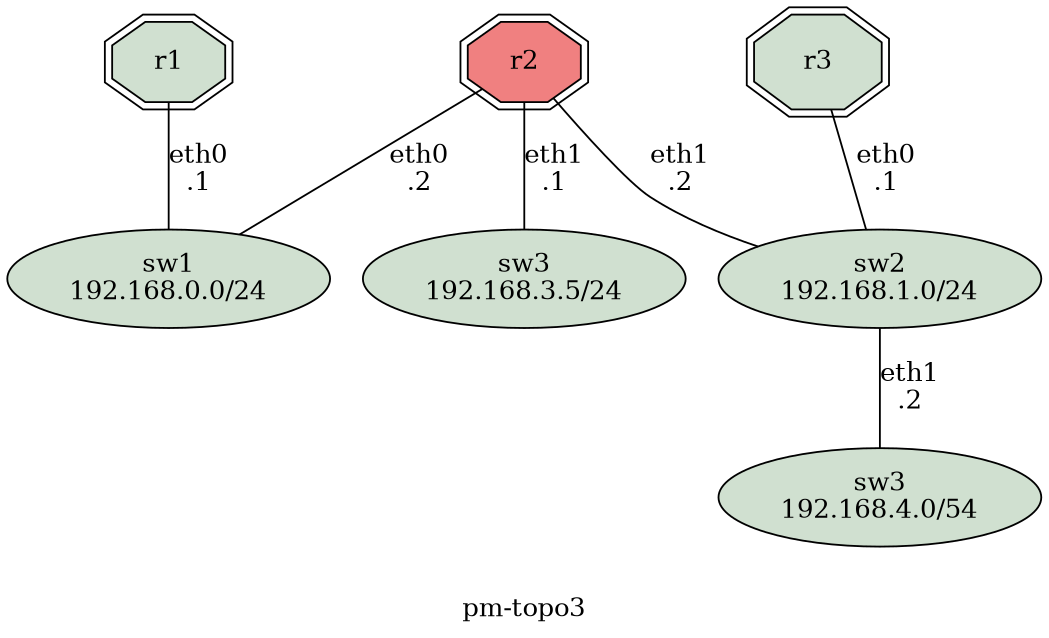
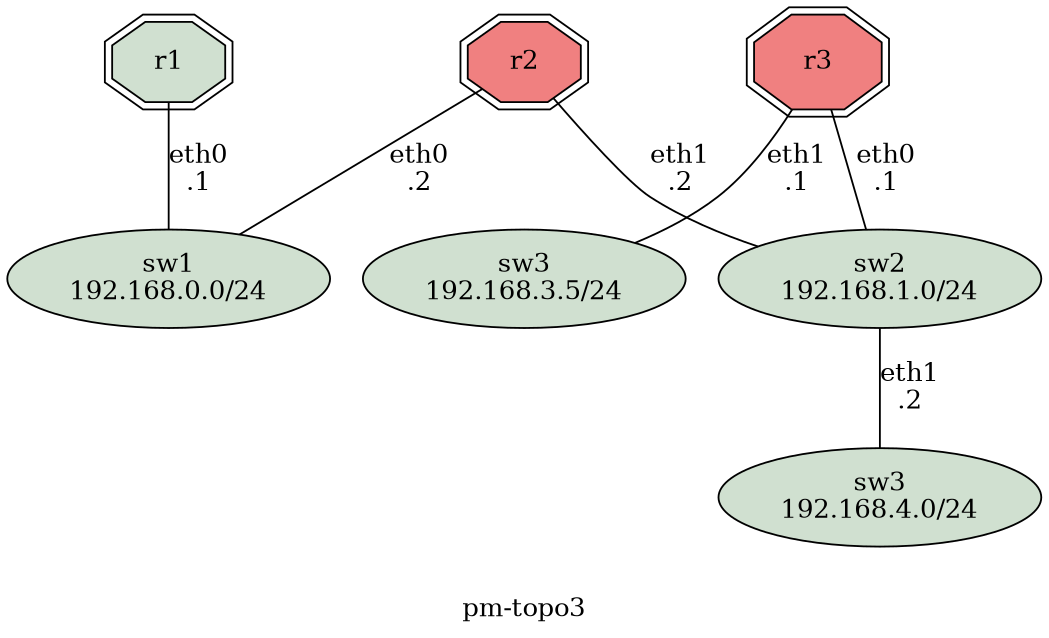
(818, 62) -> (818, 62)
(524, 166) -> (726, 190)
(880, 497) -> (880, 497)
